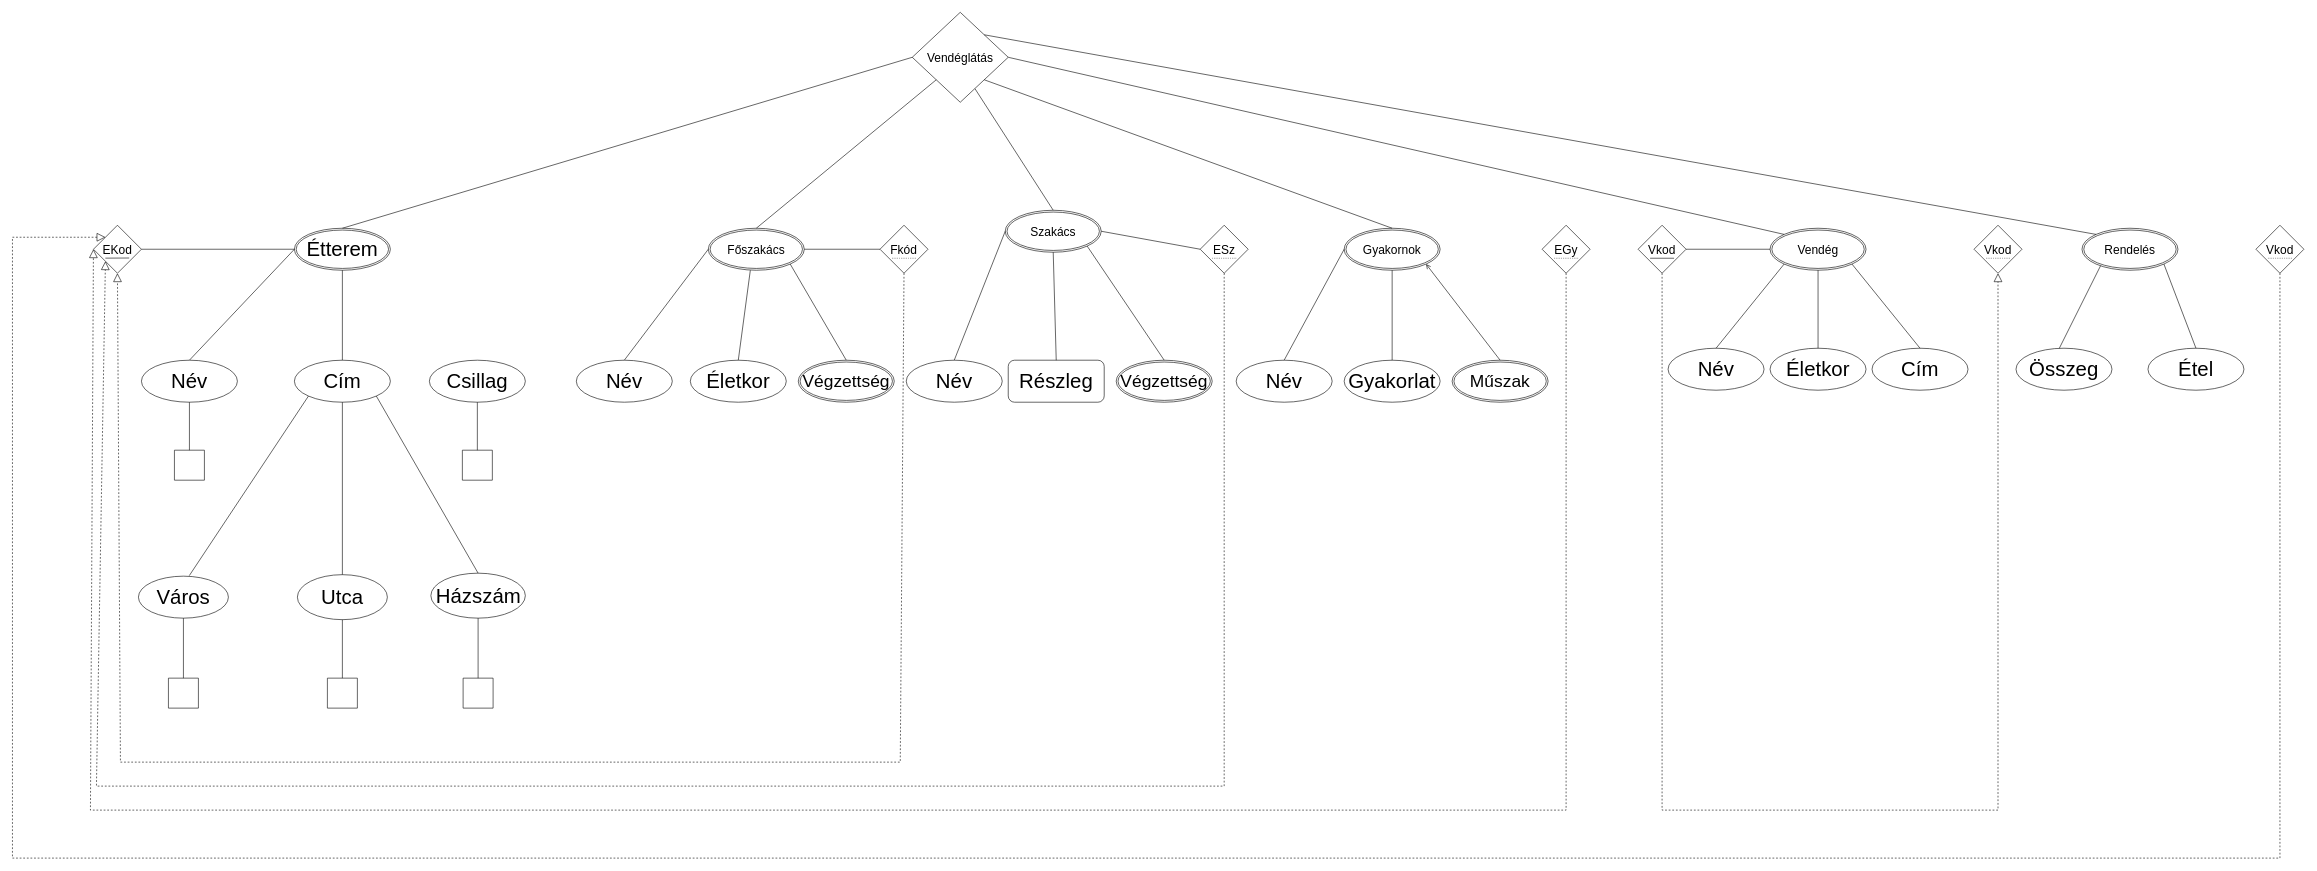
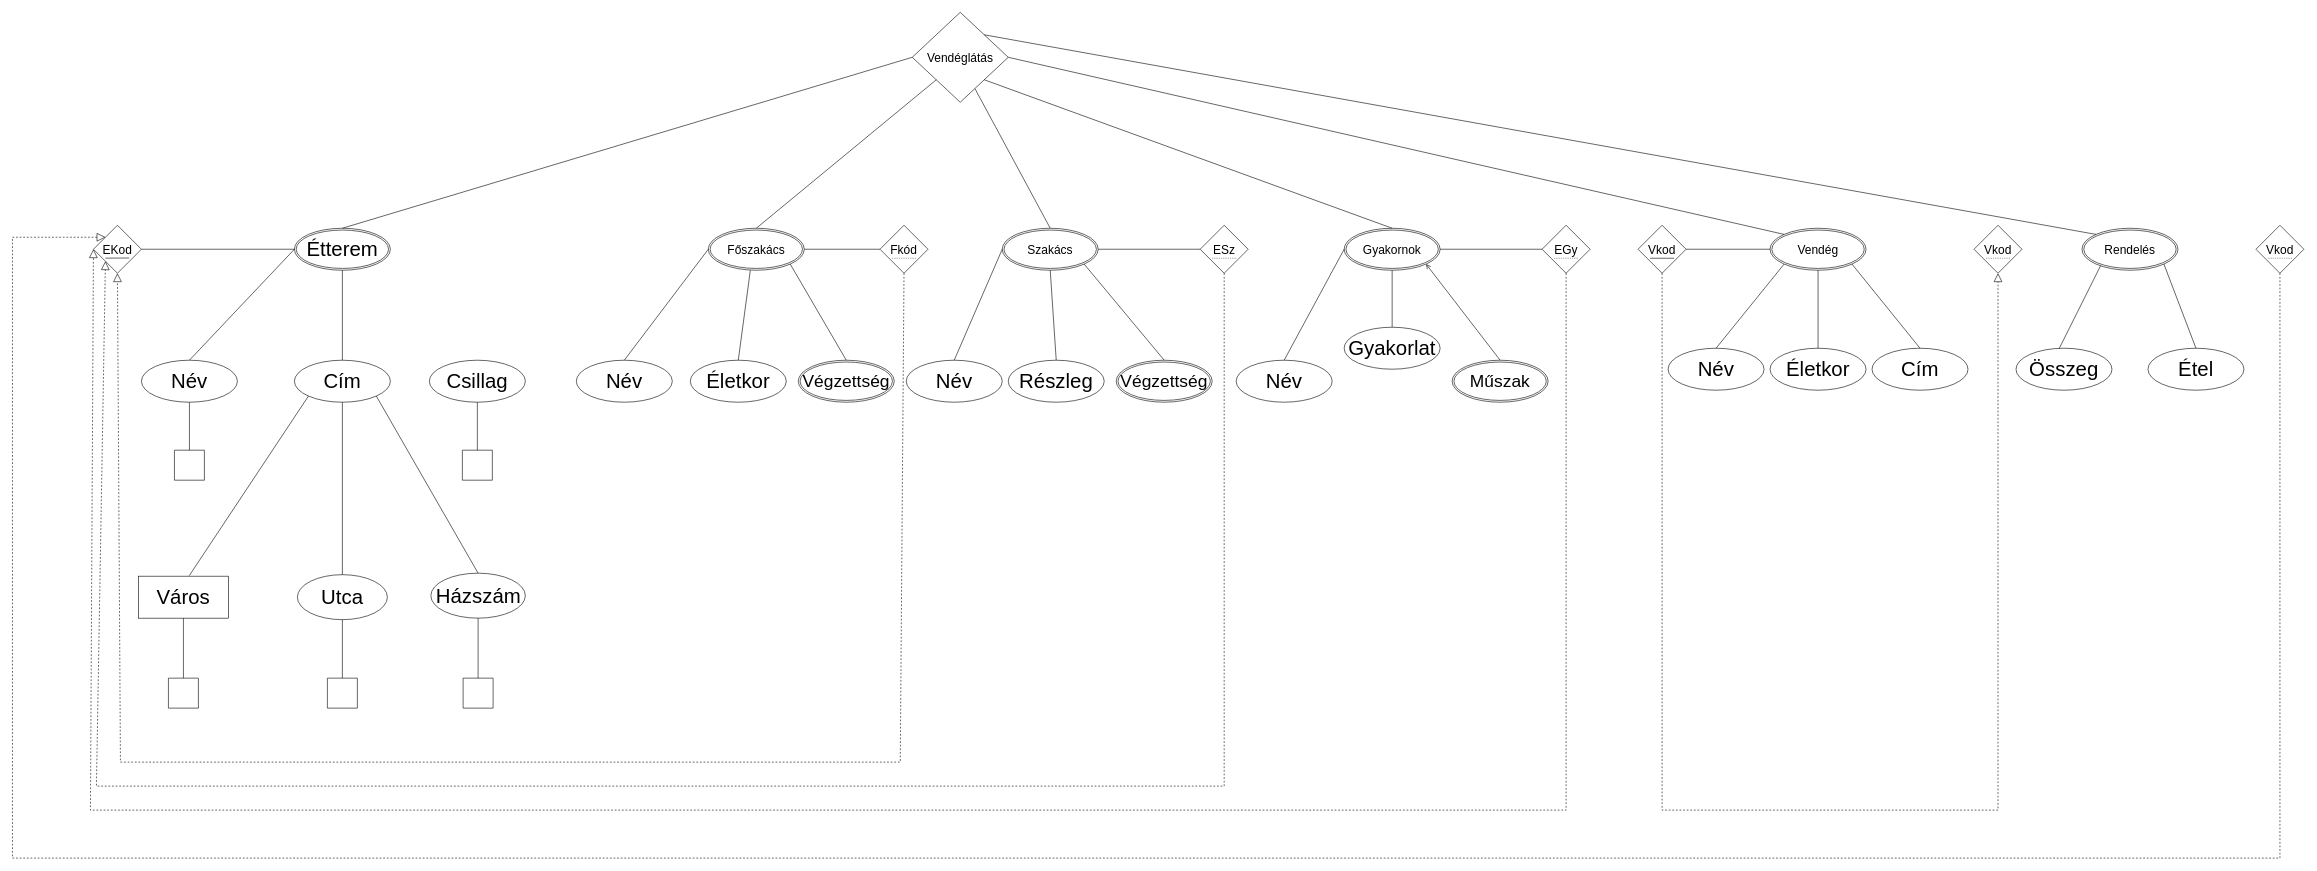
(1053, 231) -> (1050, 249)
none -> (1491, 249)
(1056, 381) -> (1056, 381)
(1392, 381) -> (1392, 348)
(183, 597) -> (183, 597)
